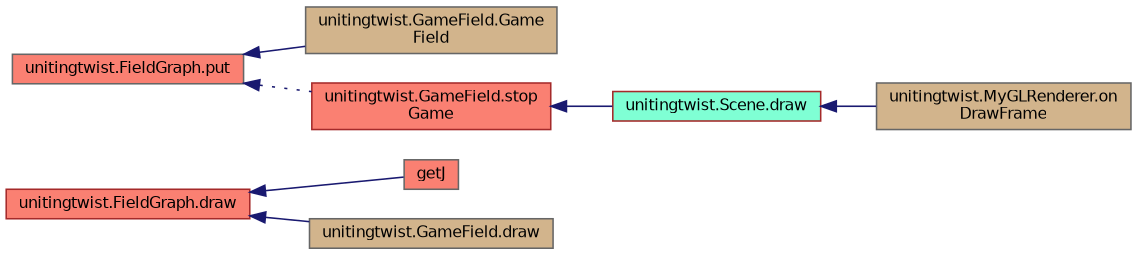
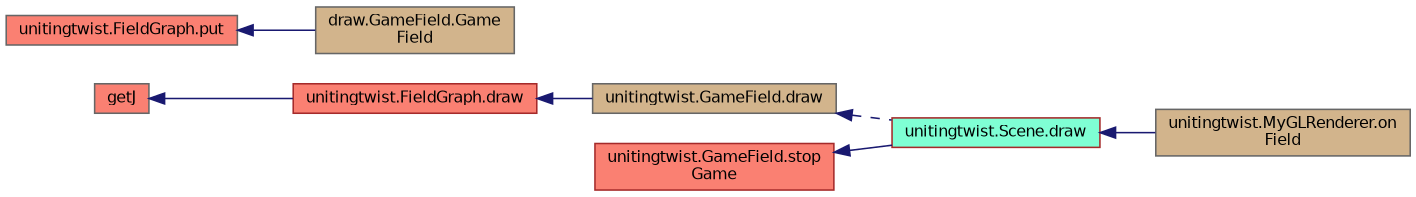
(431, 30) -> (415, 30)
(286, 88) -> none
(1004, 106) -> (1283, 133)
none -> (872, 118)
(335, 184) -> (229, 99)
